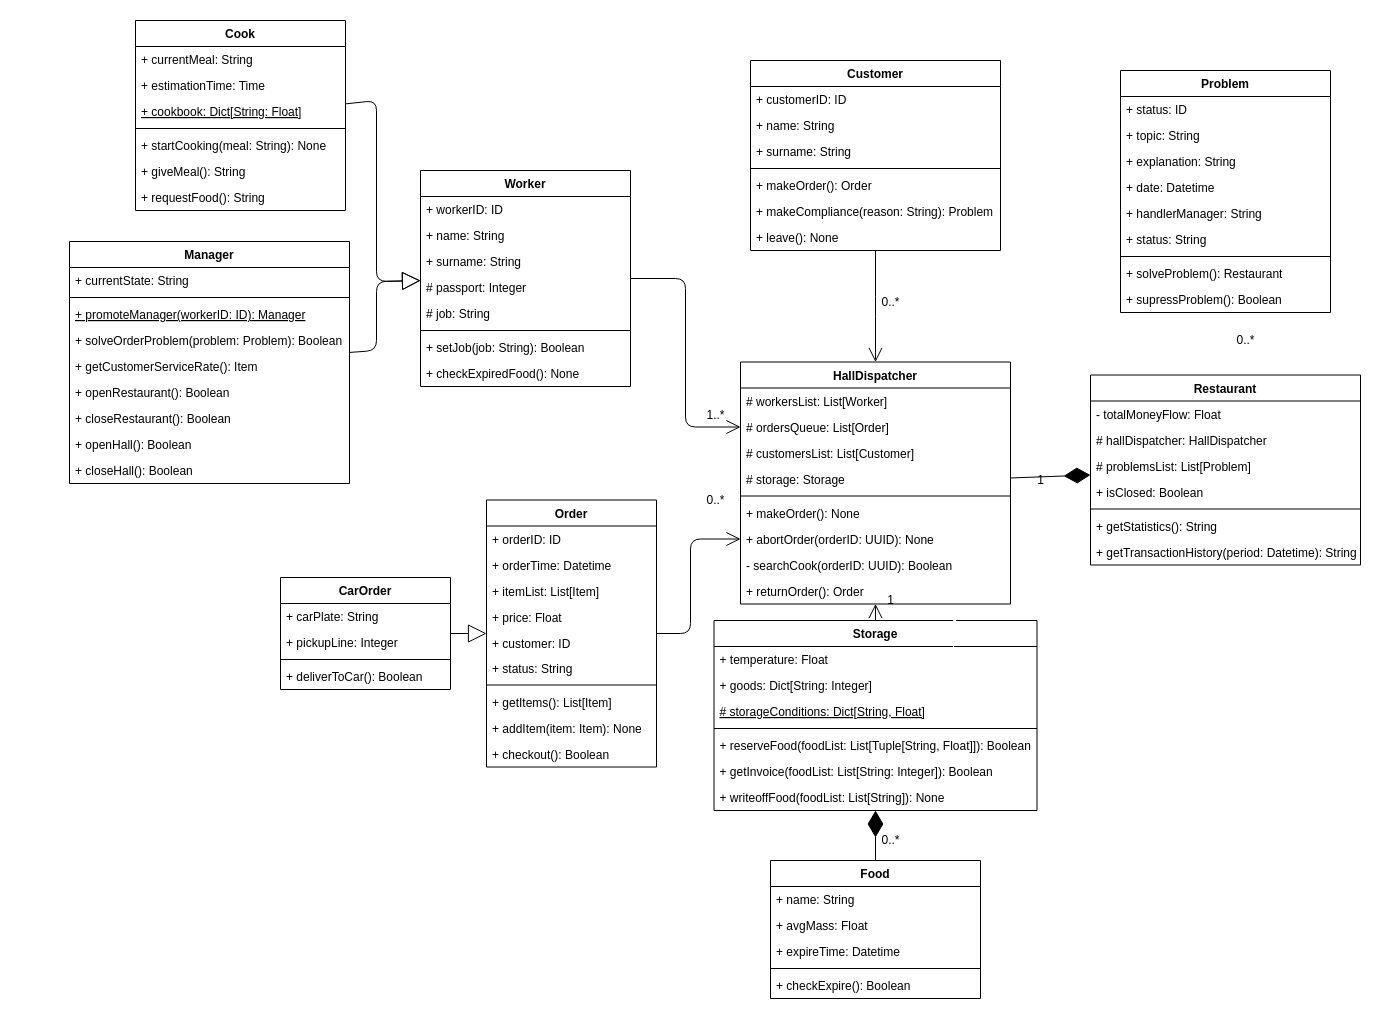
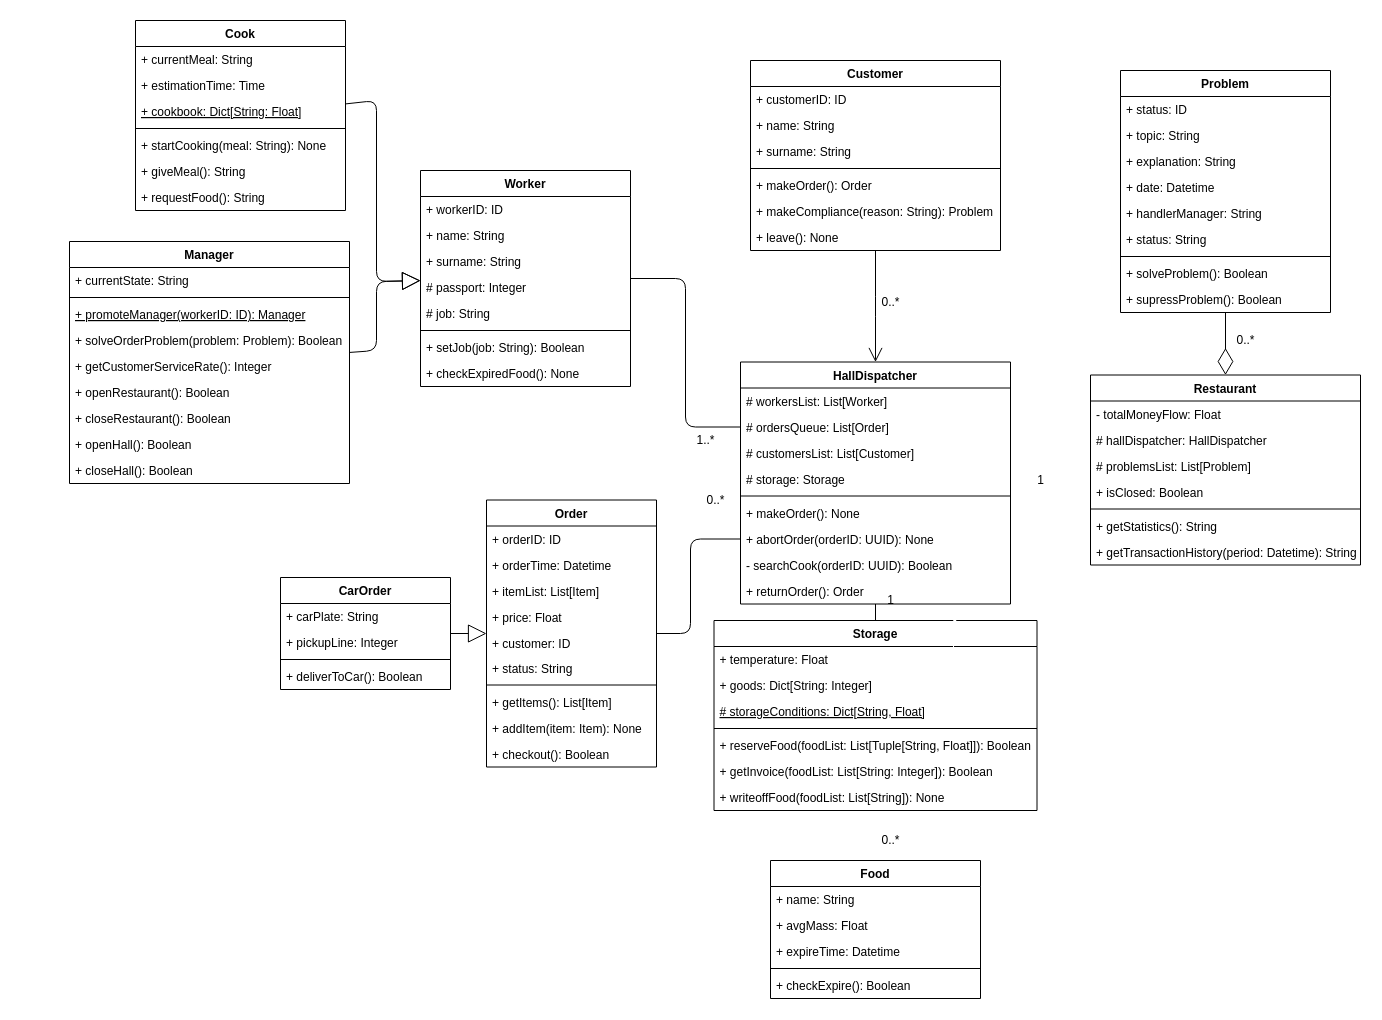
(1212, 274) -> (1201, 274)
none -> (1226, 331)
(176, 367) -> (186, 367)
(716, 416) -> (706, 441)
(734, 427) -> (735, 427)
(1038, 477) -> none
(734, 539) -> (735, 539)
(876, 610) -> (876, 610)
(876, 848) -> none
